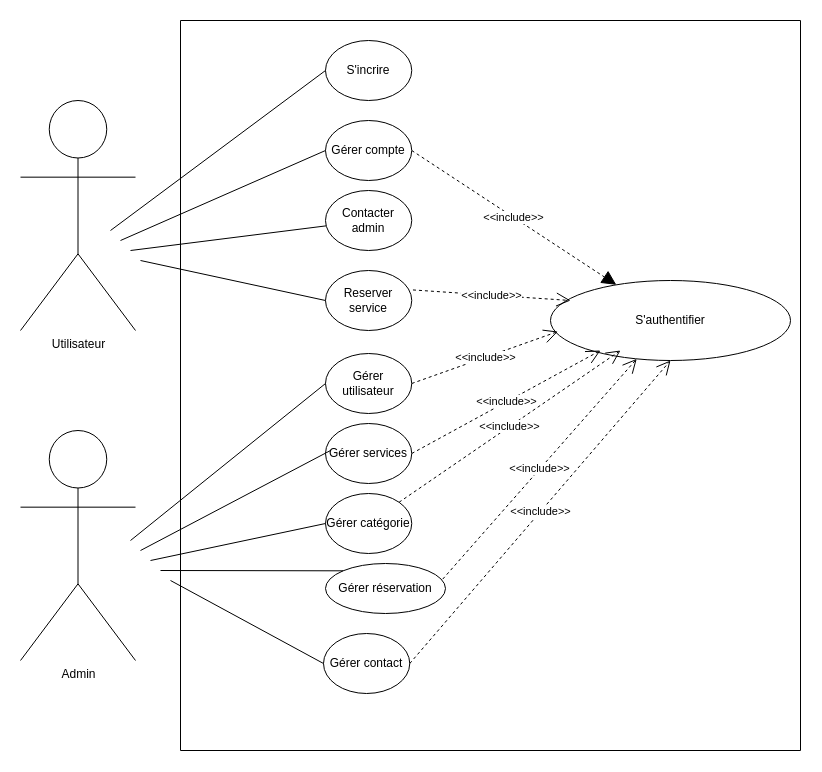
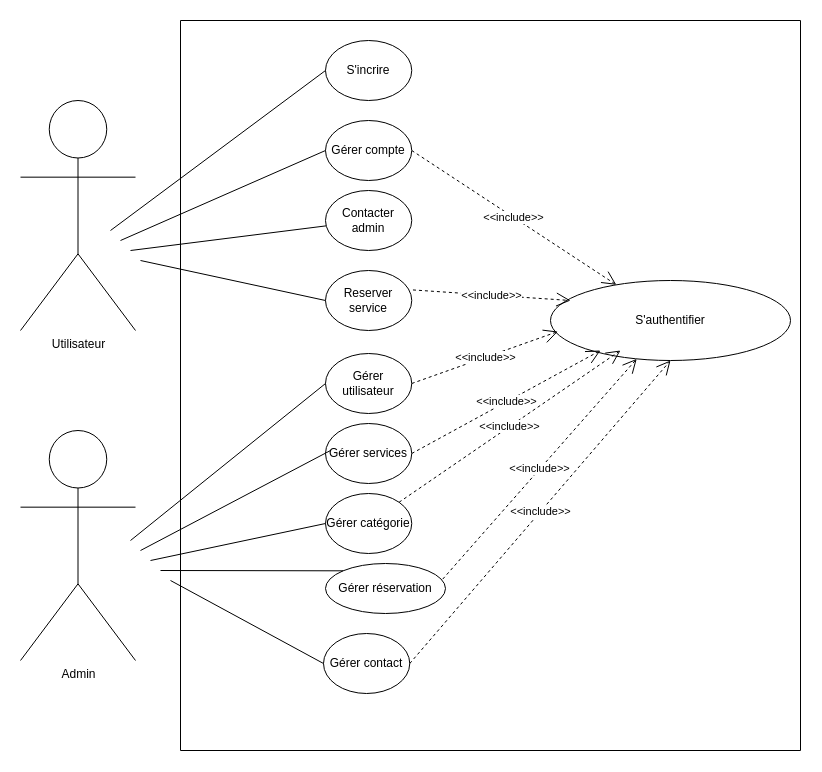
(604, 277) -> (609, 280)
